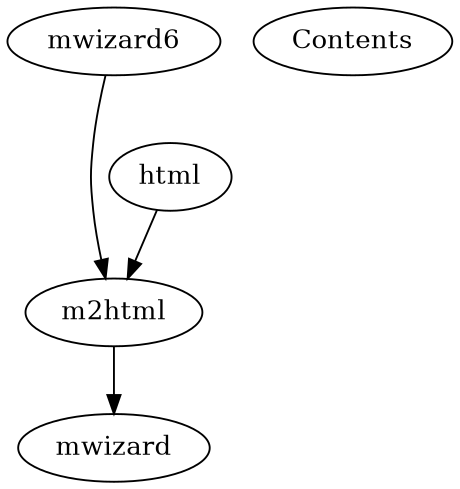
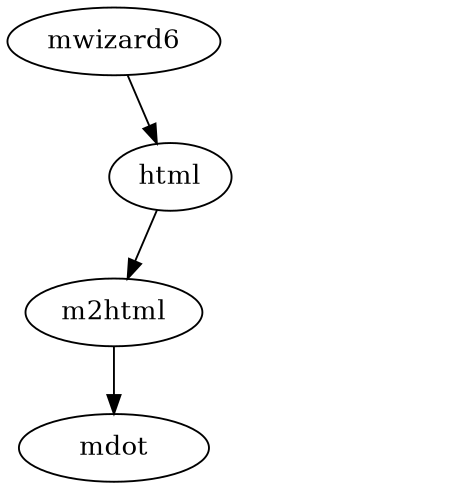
(353, 41) -> none
(91, 167) -> (138, 101)
(114, 448) -> (114, 448)
